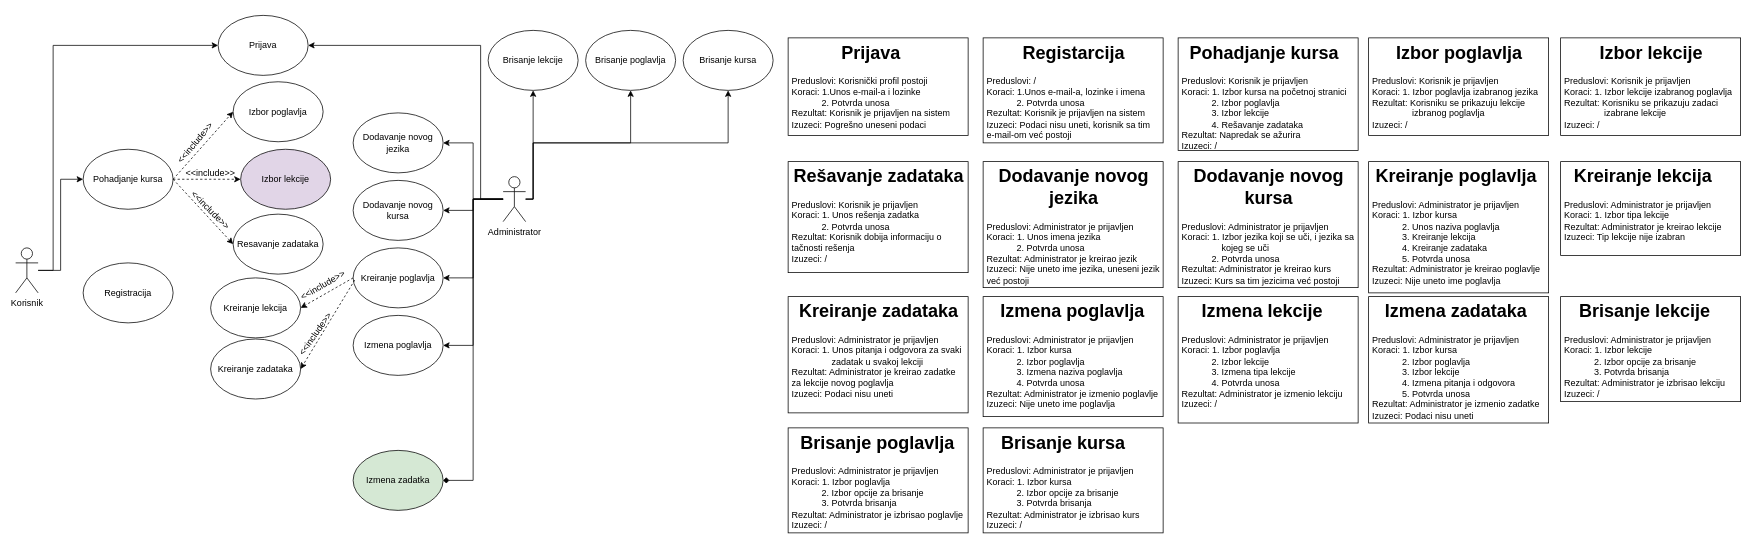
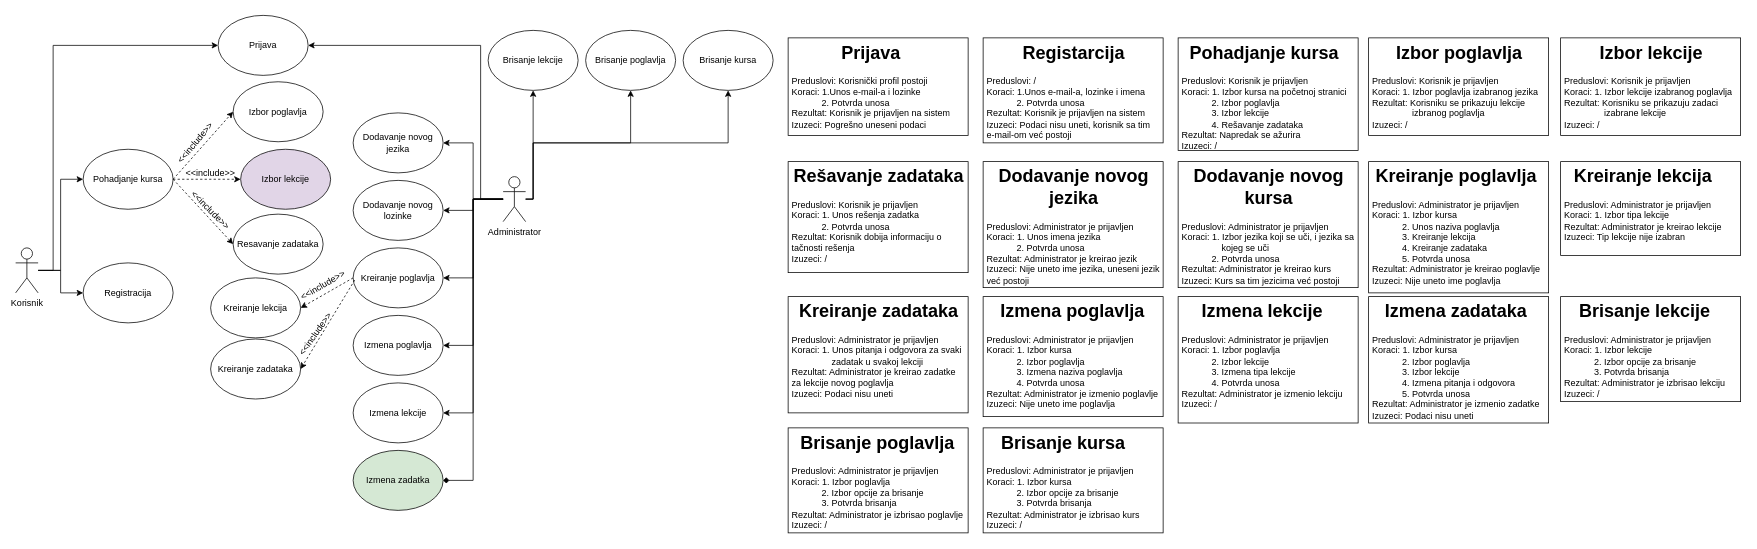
(398, 210) -> (398, 210)
none -> (60, 284)
none -> (398, 413)
none -> (449, 413)
